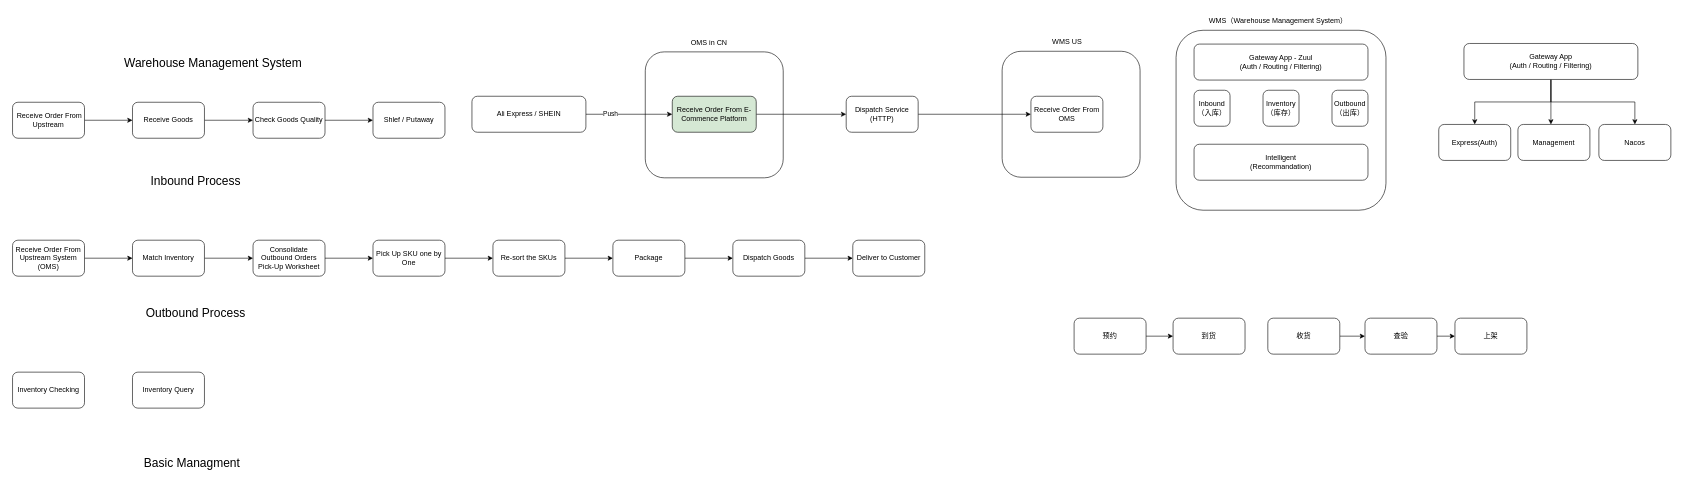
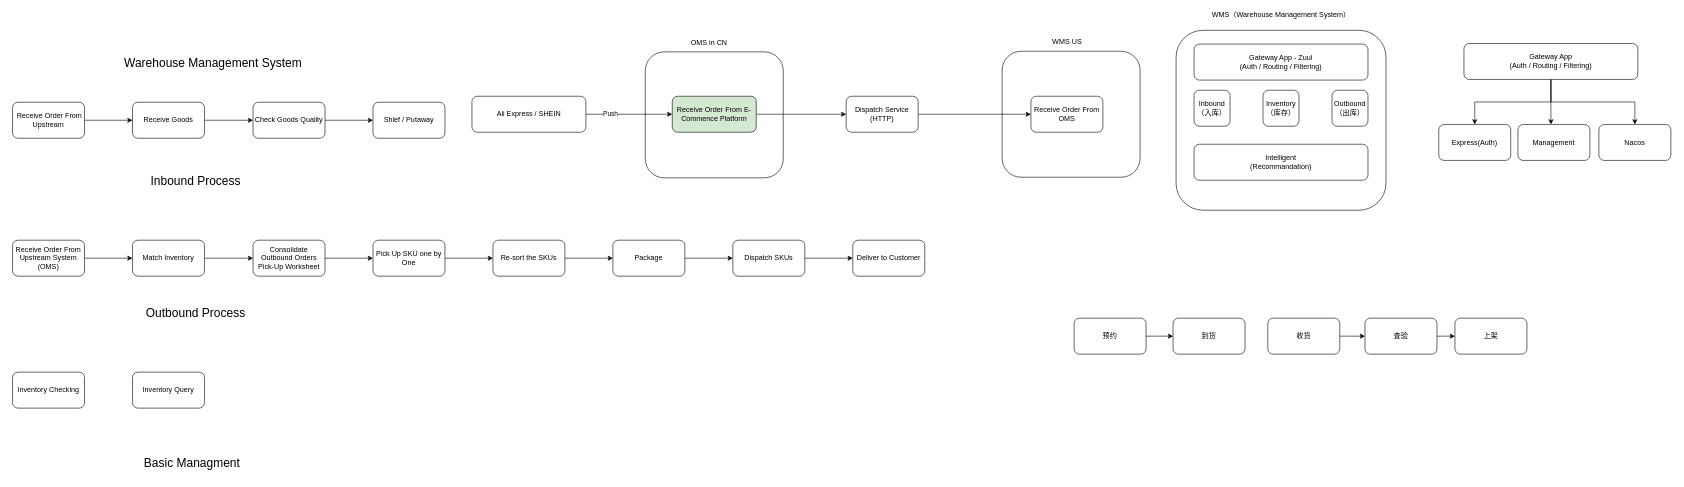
(1278, 21) -> (1281, 15)
(769, 258) -> (769, 258)
